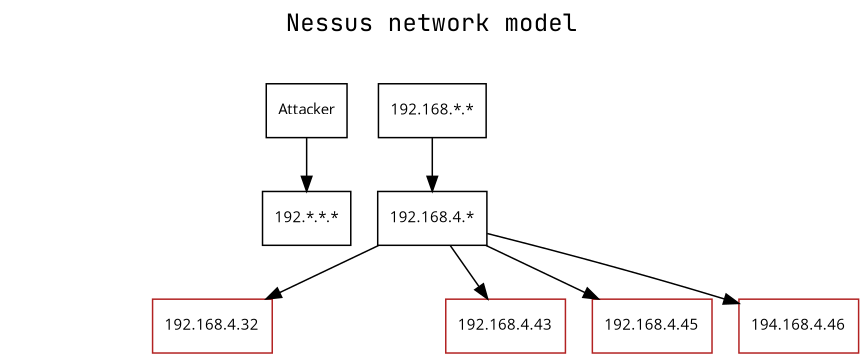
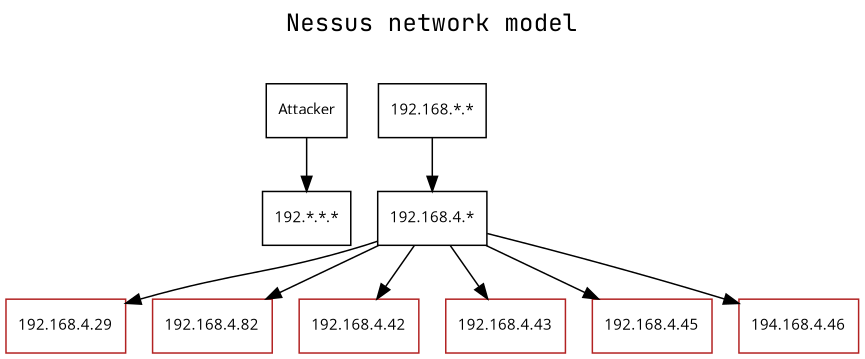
none -> (66, 326)
(212, 326) -> (212, 326)
none -> (359, 326)
